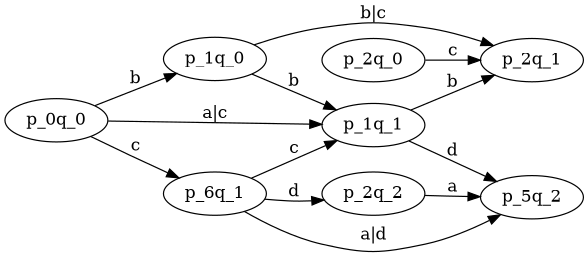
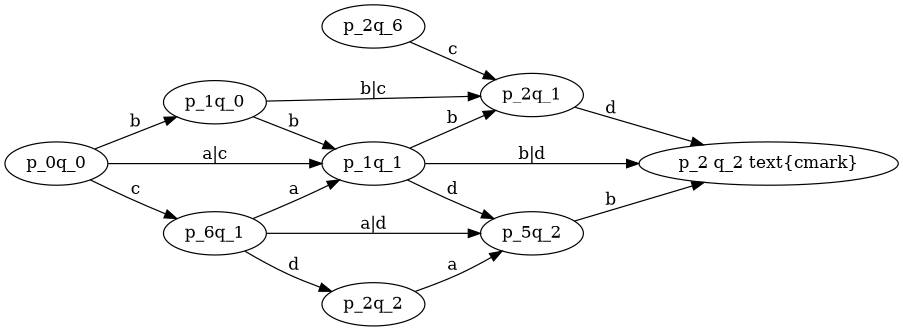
(373, 60) -> (373, 26)
(294, 149) -> (294, 189)
none -> (769, 164)
